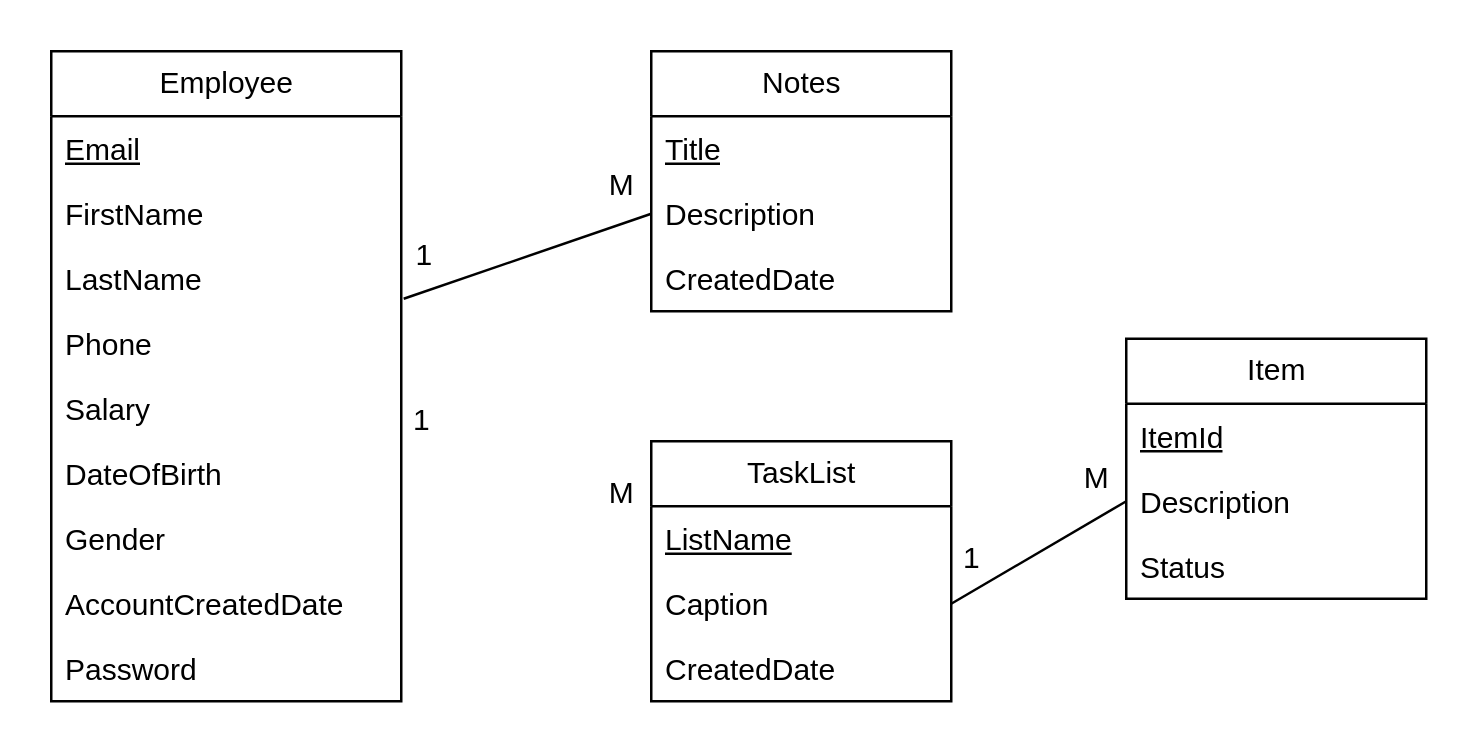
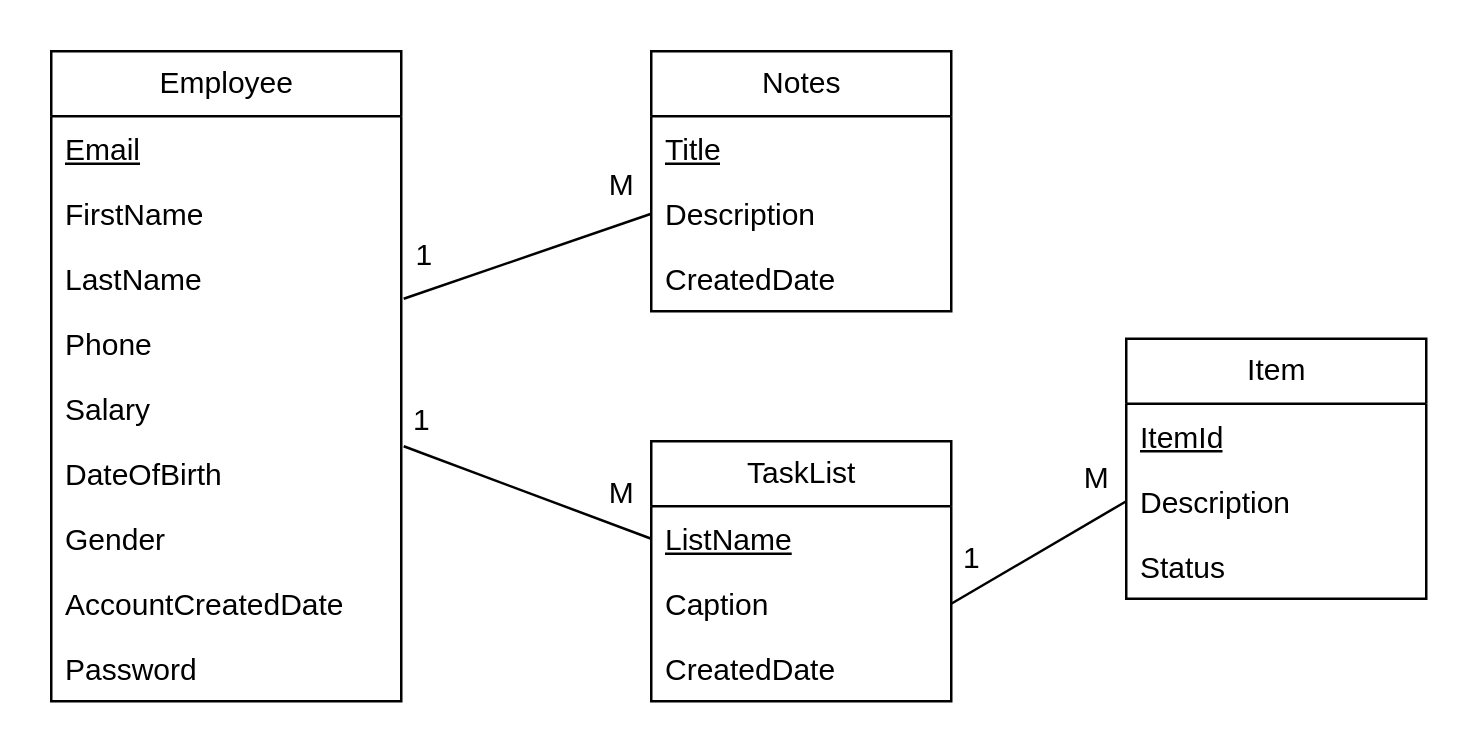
none -> (527, 493)
